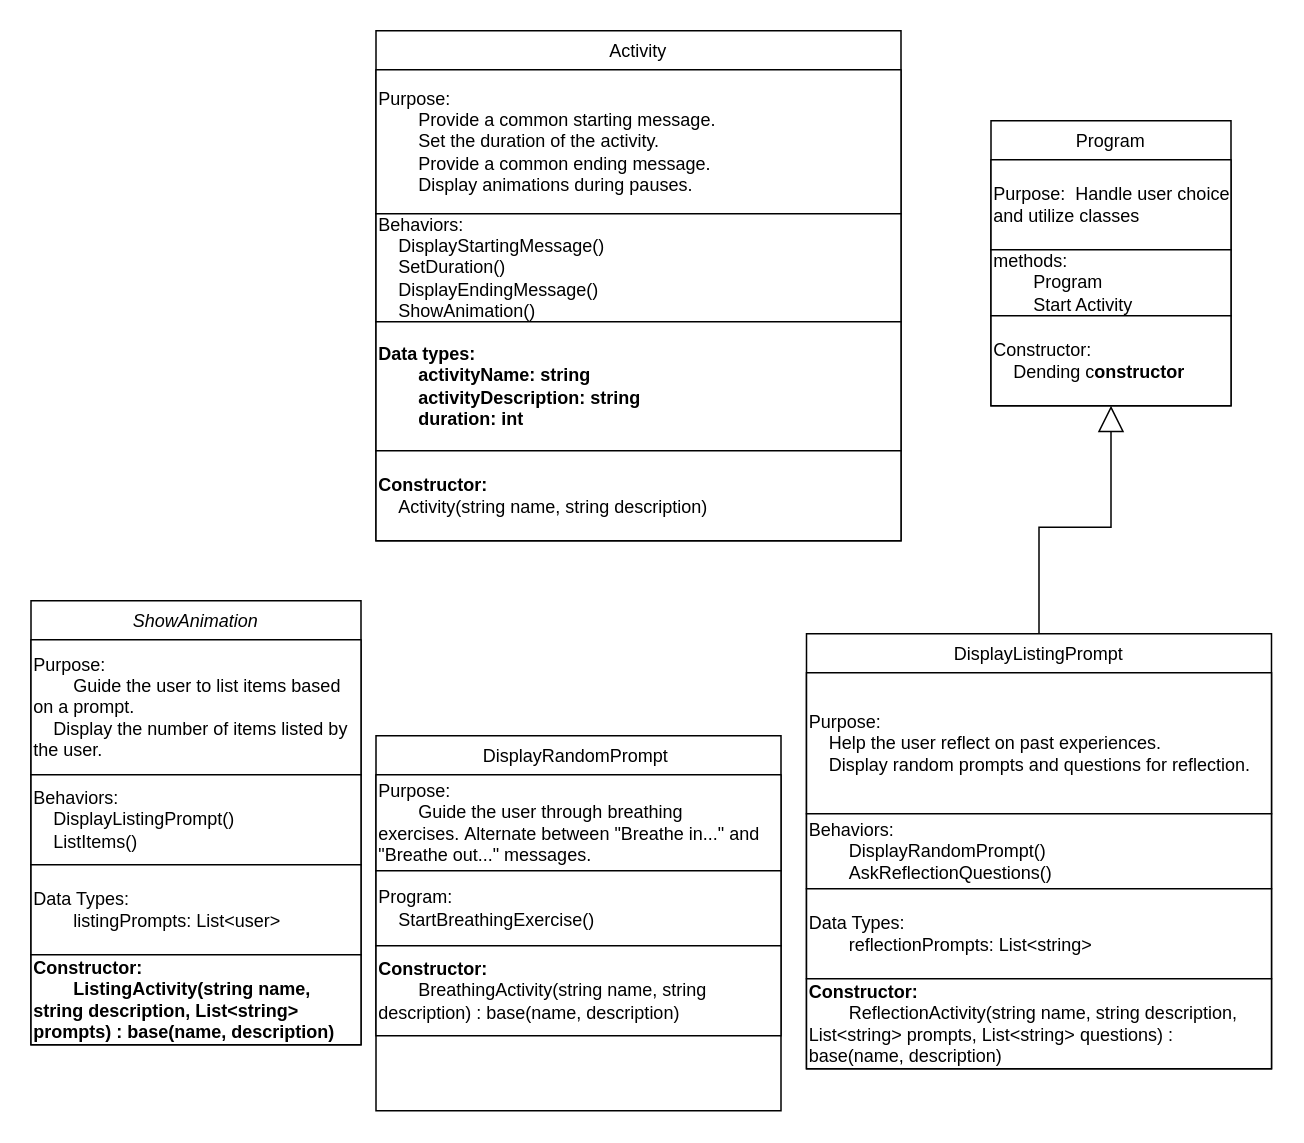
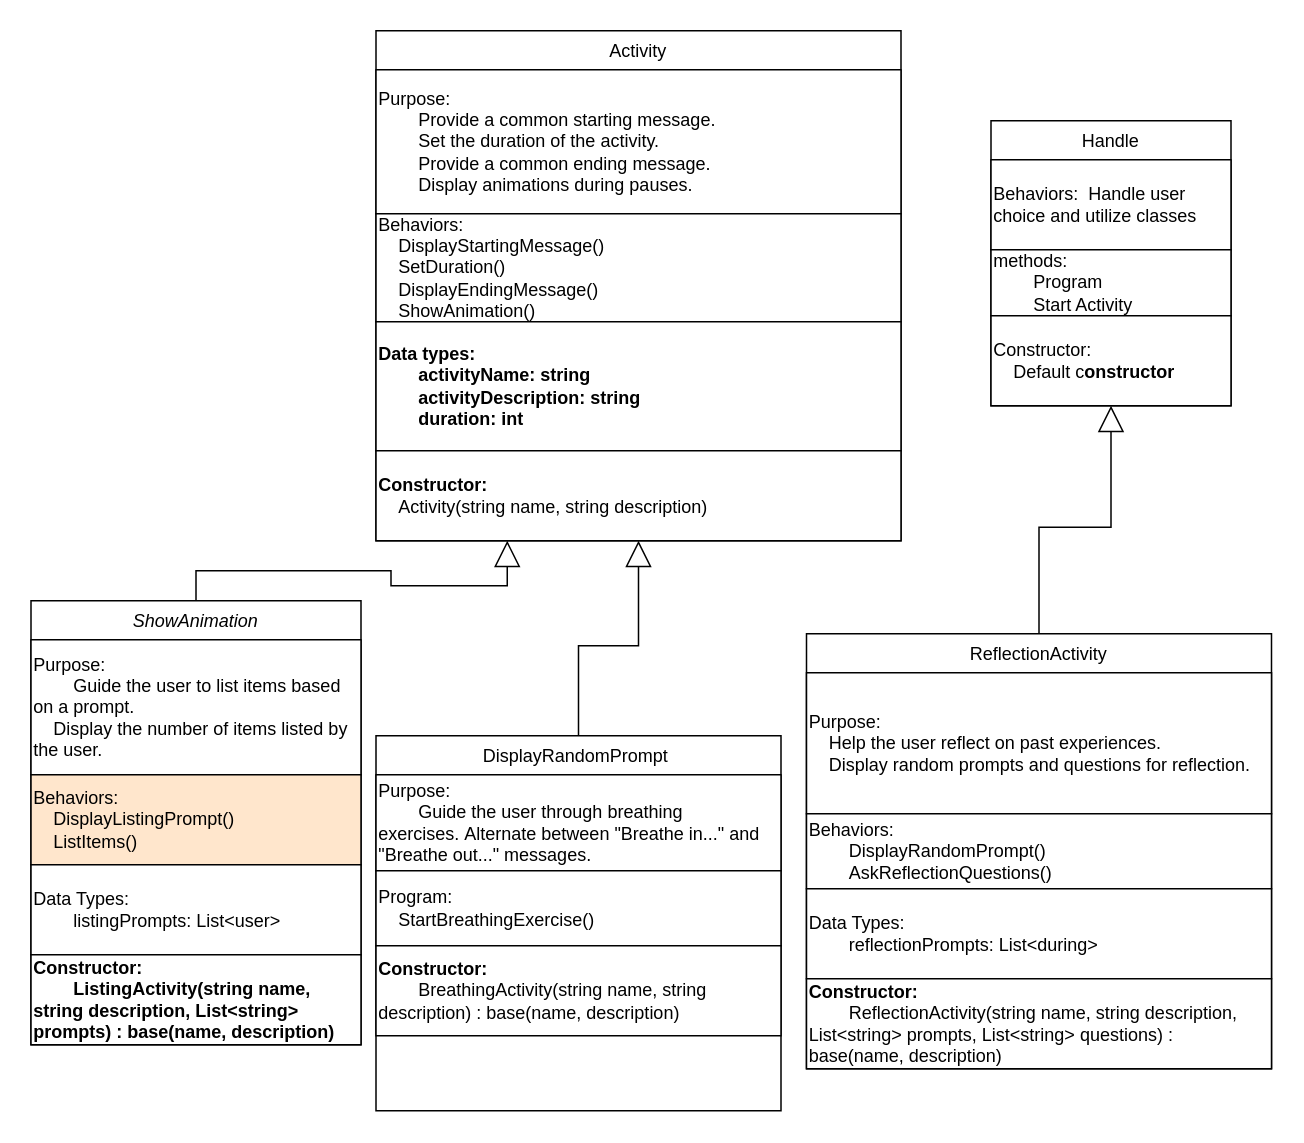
(1110, 141) -> (1110, 141)
(1112, 205) -> (1112, 205)
(1085, 361) -> (1085, 361)
none -> (353, 571)
none -> (602, 646)
(1038, 654) -> (1038, 654)
(196, 820) -> (196, 820)
(951, 934) -> (951, 934)
